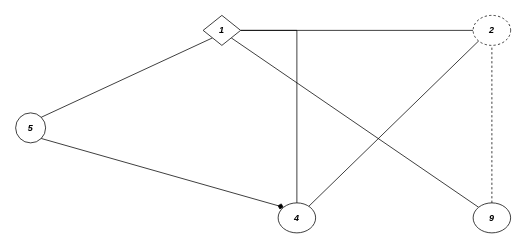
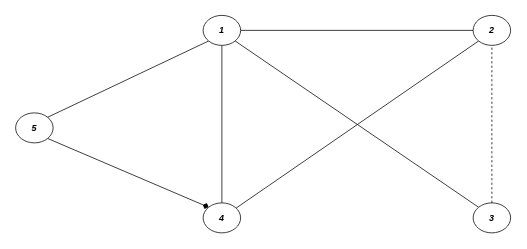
(222, 30) -> (222, 30)
(492, 30) -> (492, 30)
(30, 128) -> (34, 128)
(297, 218) -> (222, 218)
(492, 218) -> (492, 218)
